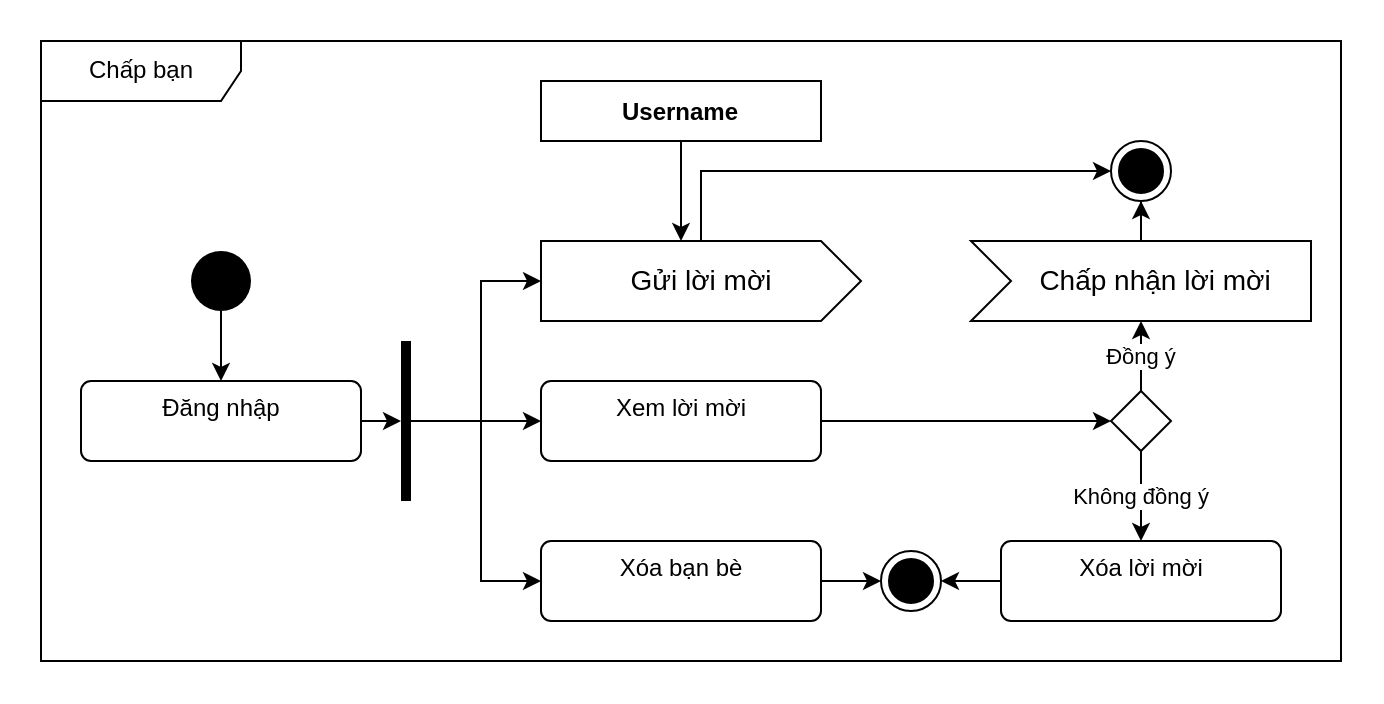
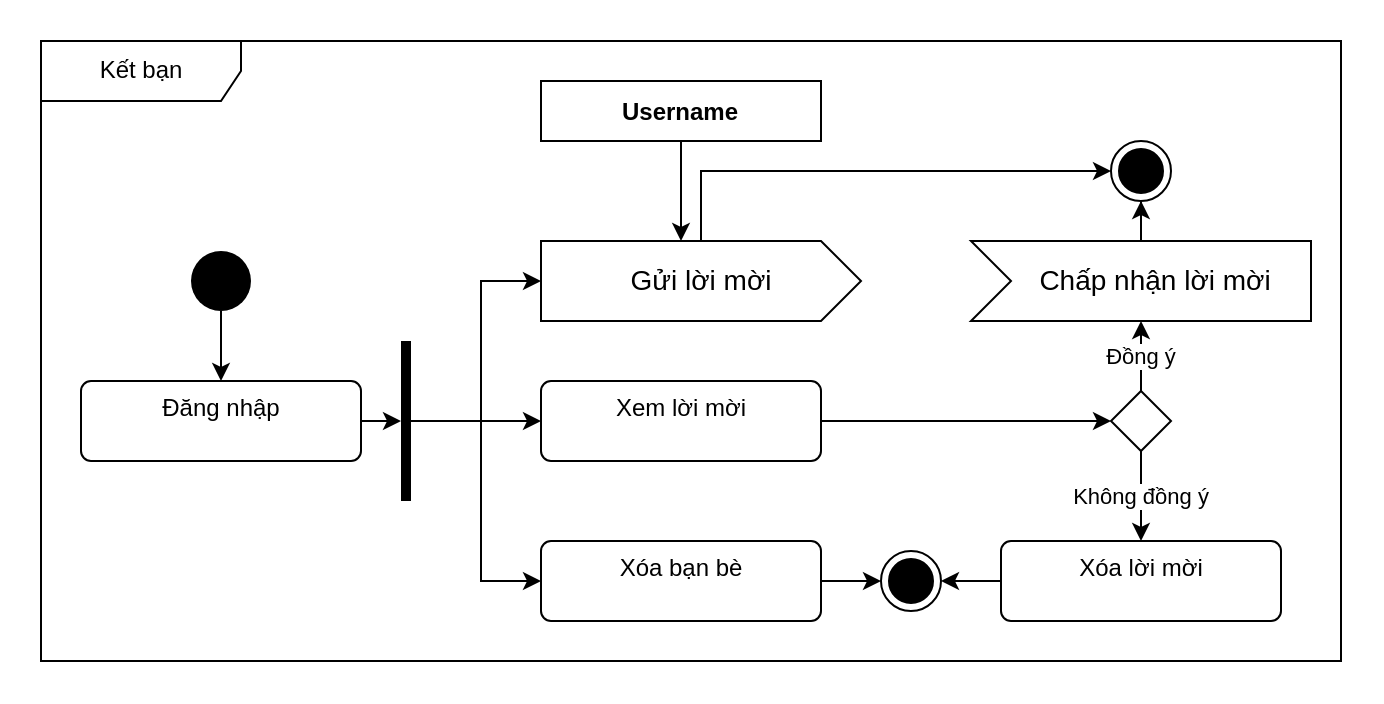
(142, 71) -> (142, 71)
